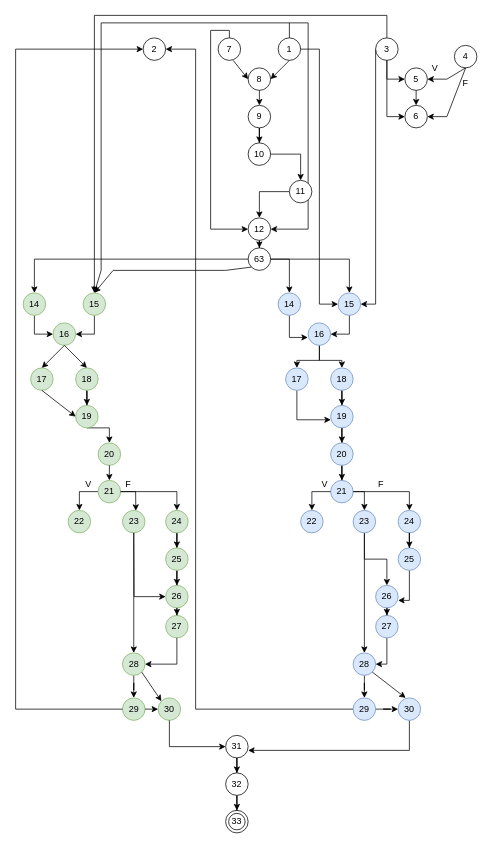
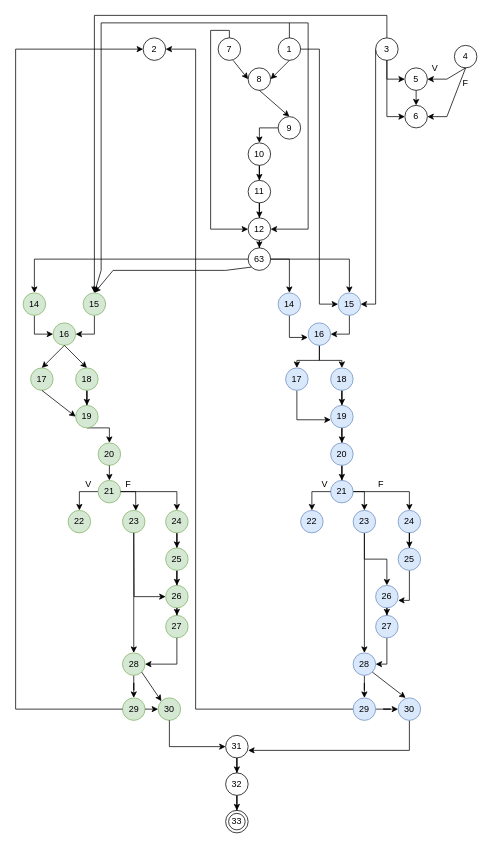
(259, 117) -> (289, 128)
(300, 192) -> (259, 192)
